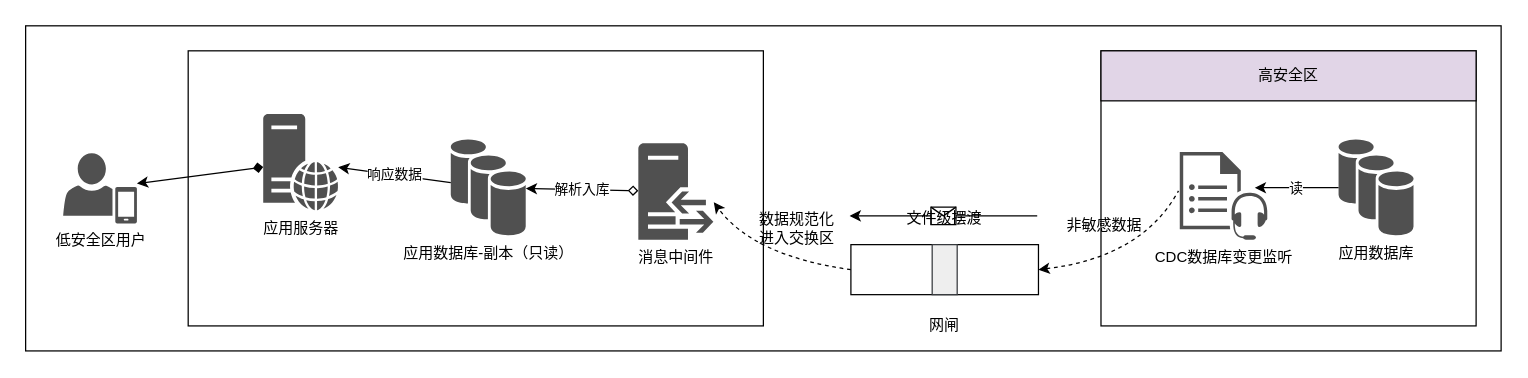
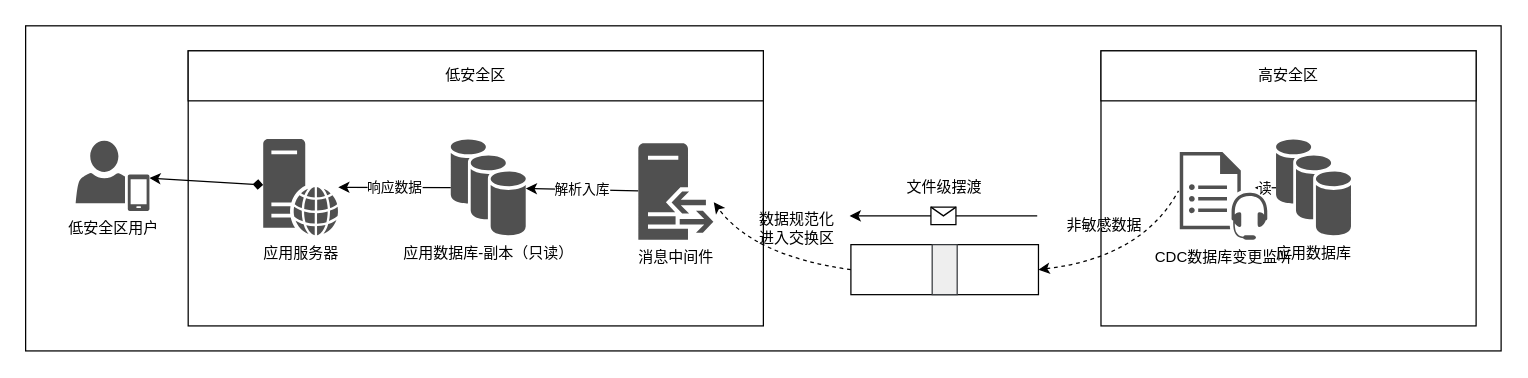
none -> (476, 76)
(1288, 76) -> (1288, 76)
(301, 162) -> (301, 187)
(100, 188) -> (113, 176)
(1376, 188) -> (1313, 188)
(627, 190) -> (632, 190)
(944, 218) -> (944, 187)
(944, 326) -> none
